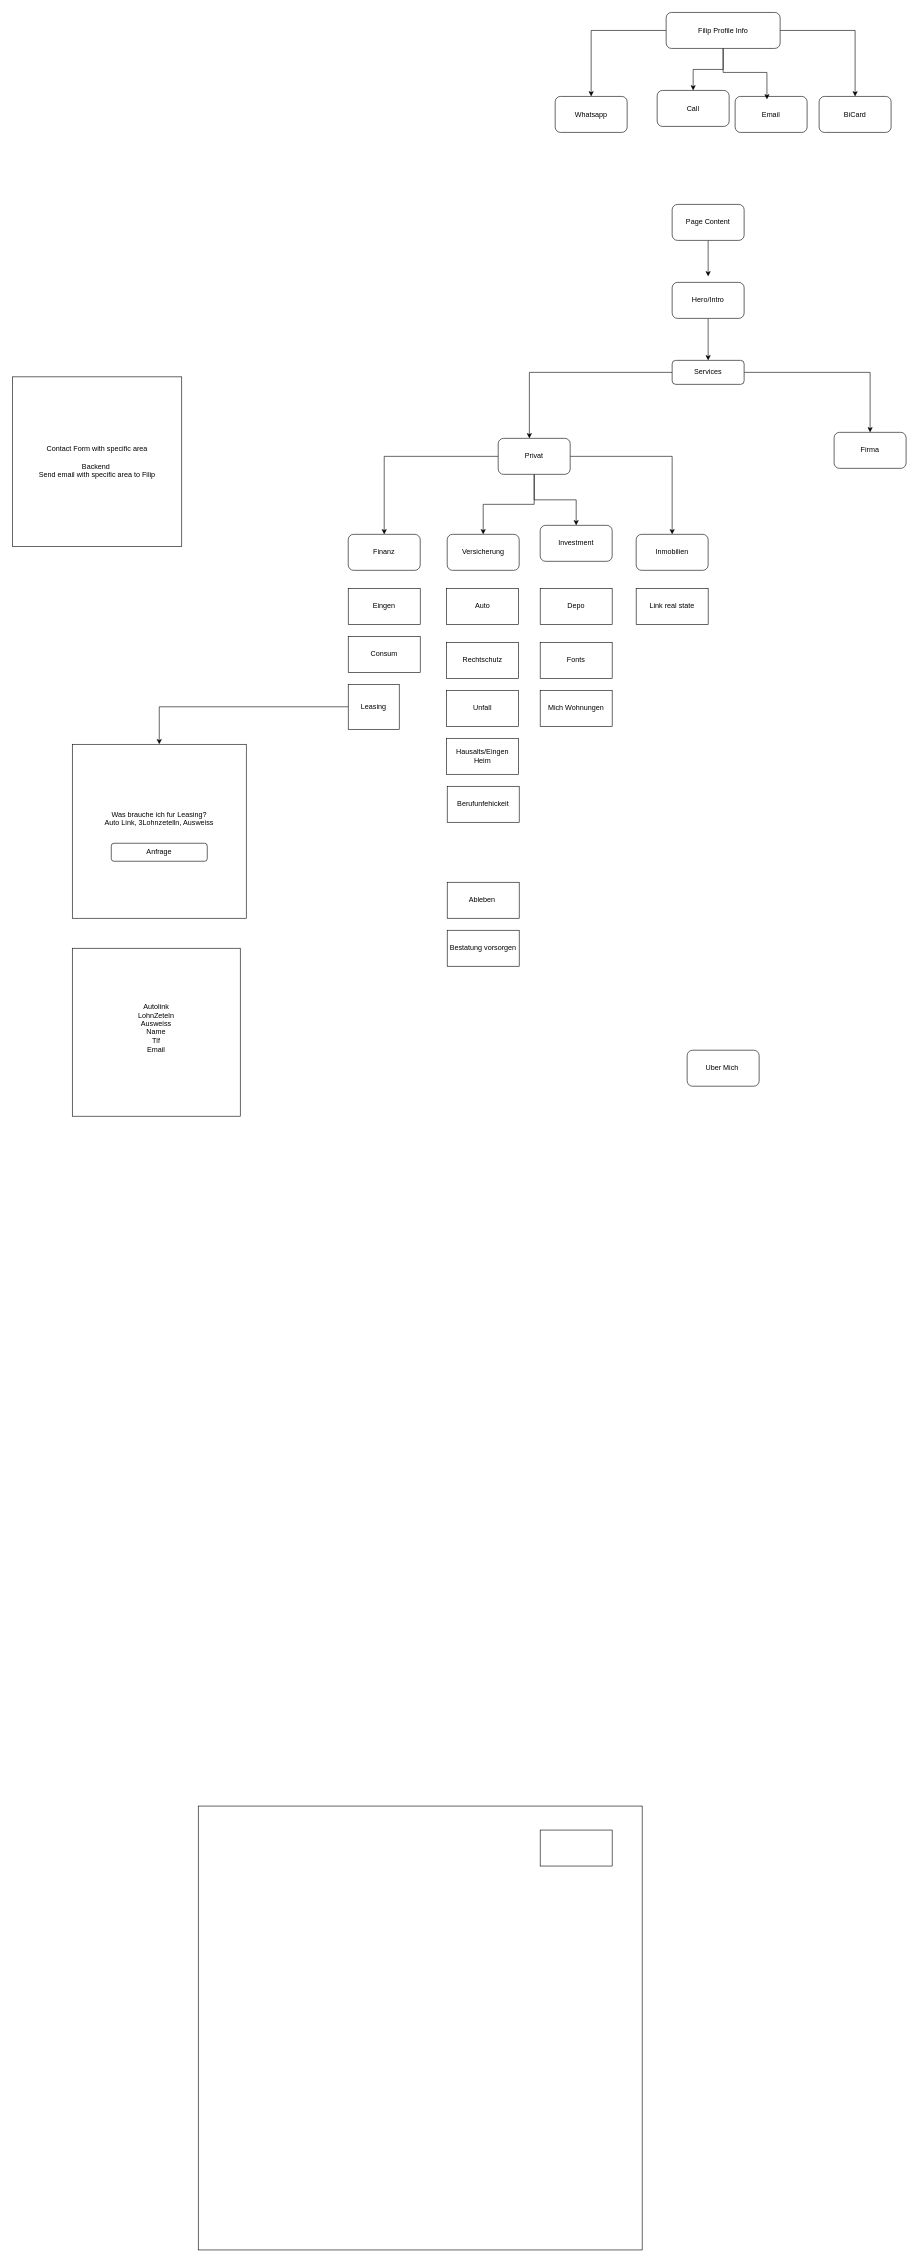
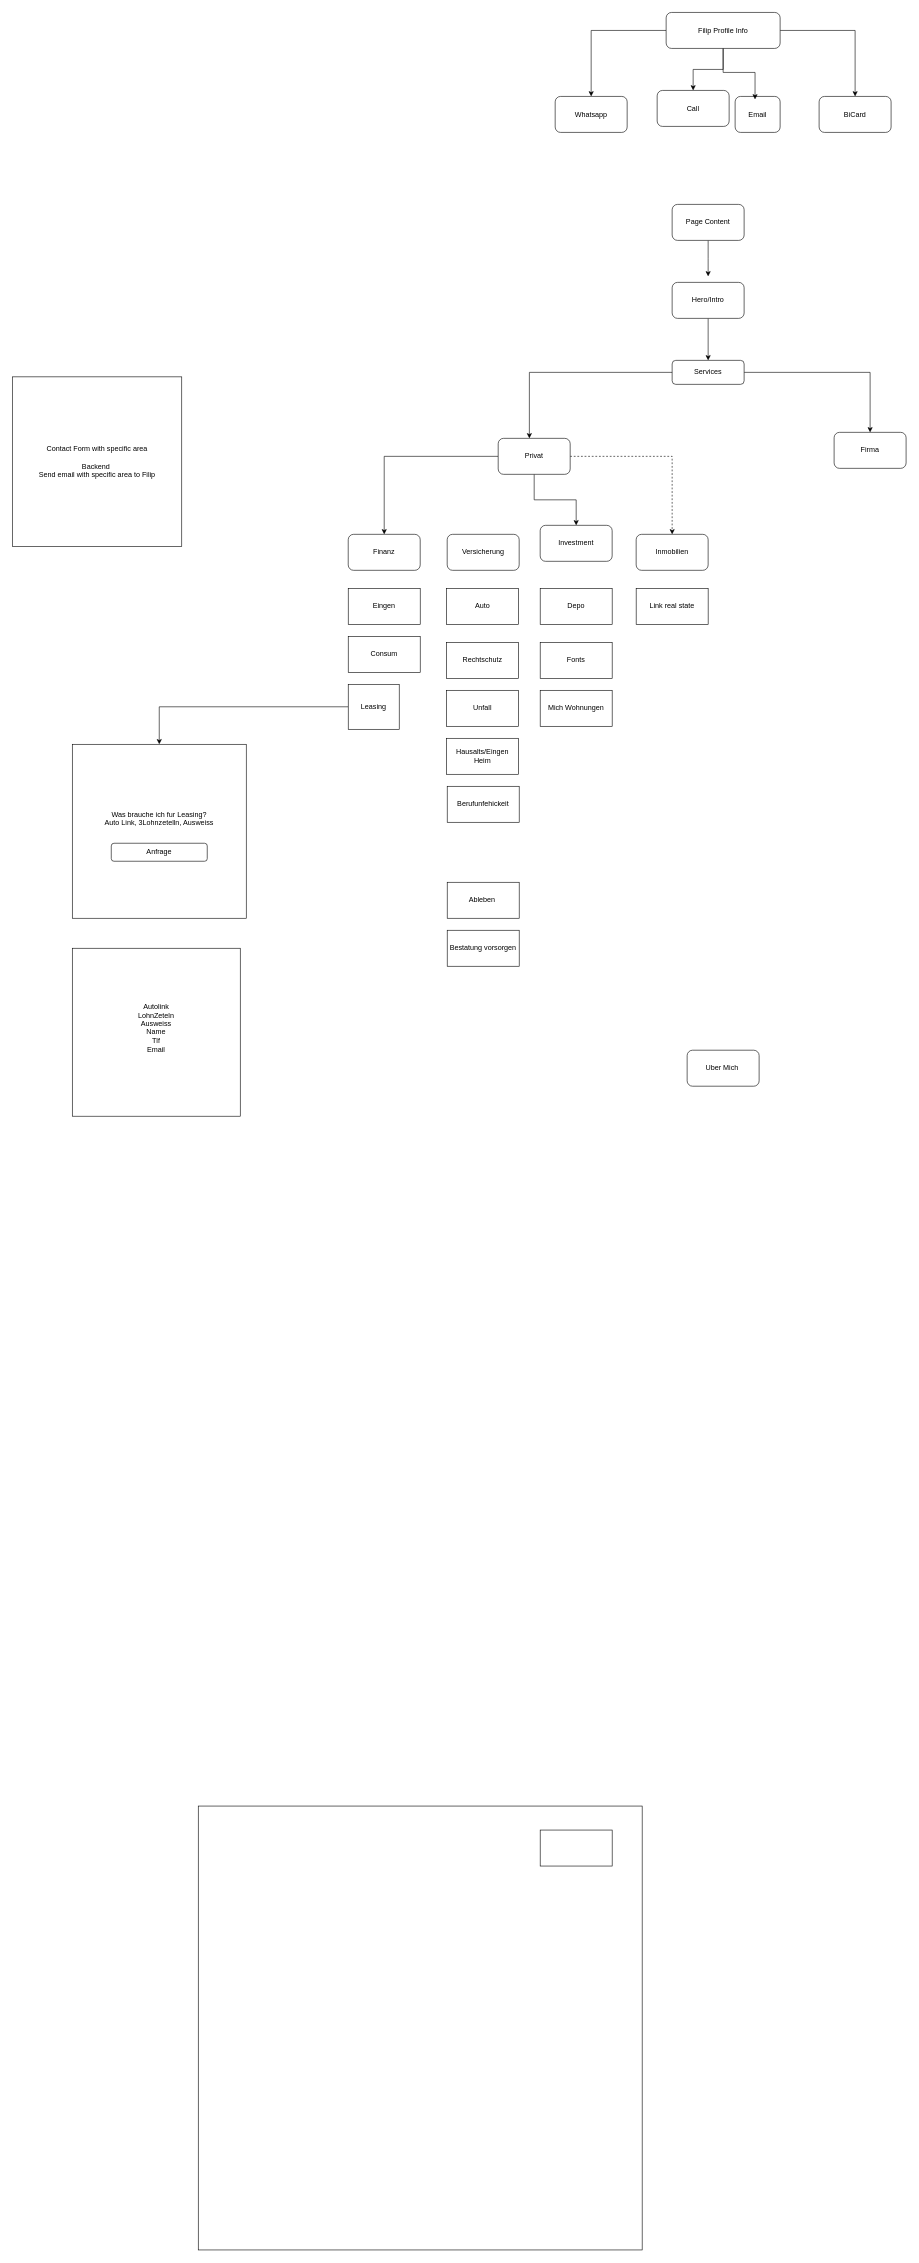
(771, 114) -> (758, 114)
(658, 456) -> (658, 456)
(534, 504) -> none
